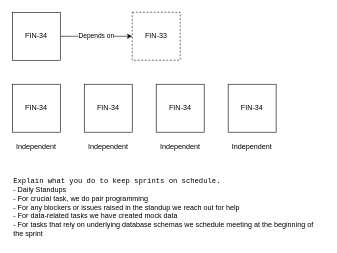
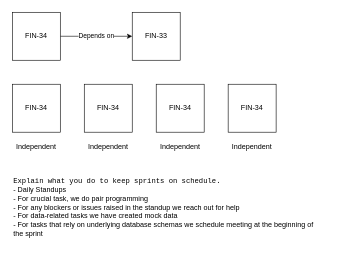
(156, 36) -> (156, 36)
